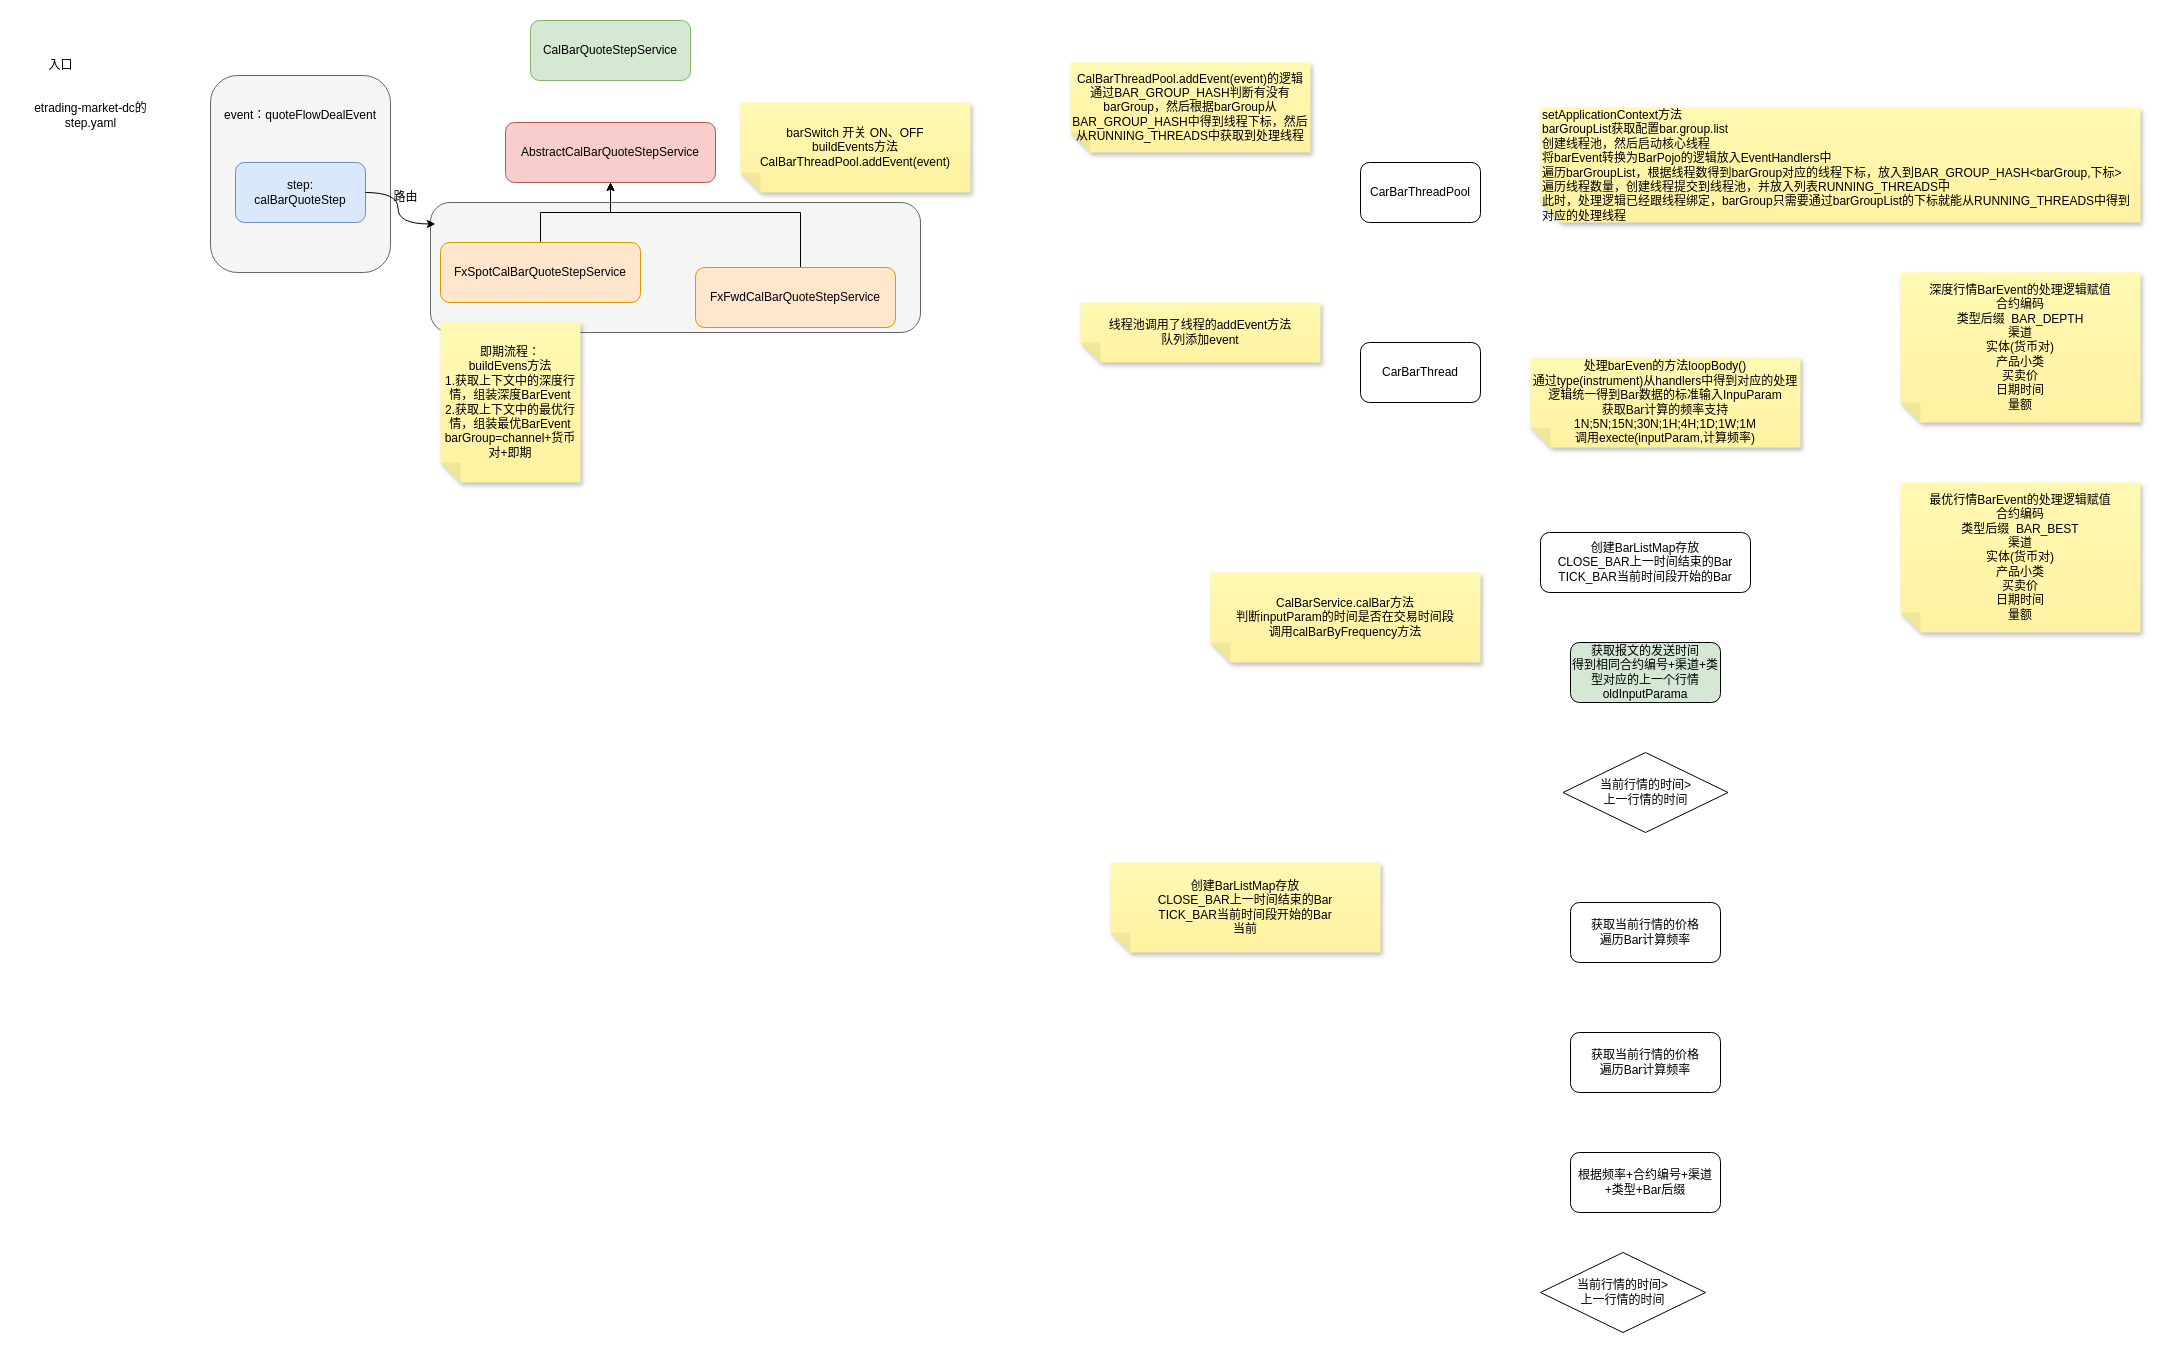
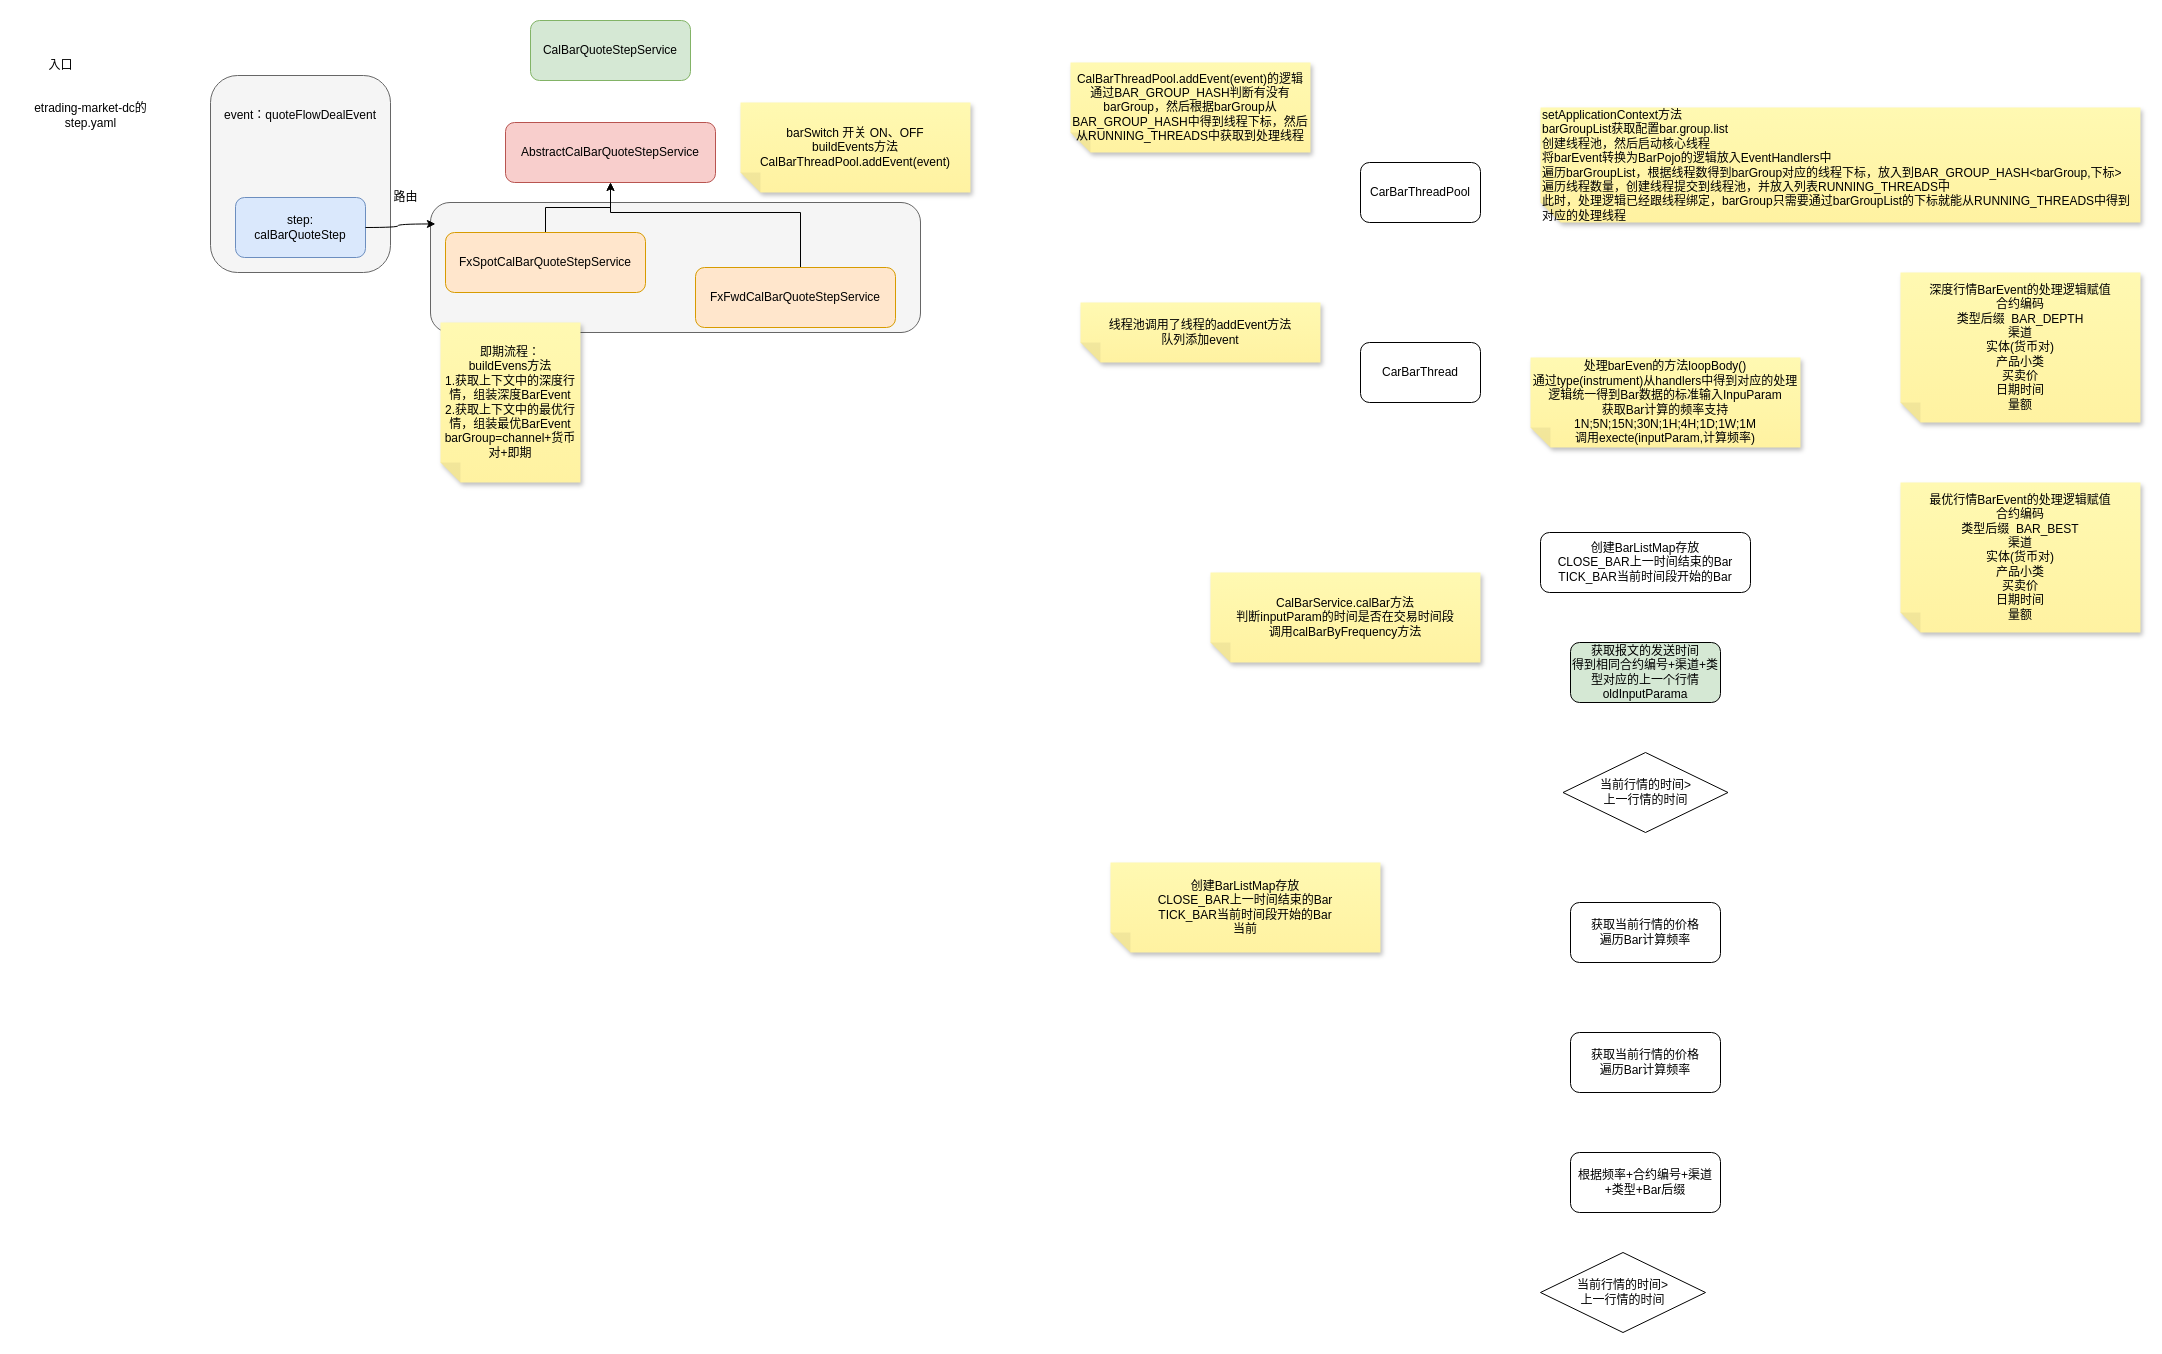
(301, 193) -> (301, 228)
(613, 213) -> (611, 187)
(541, 273) -> (546, 263)
